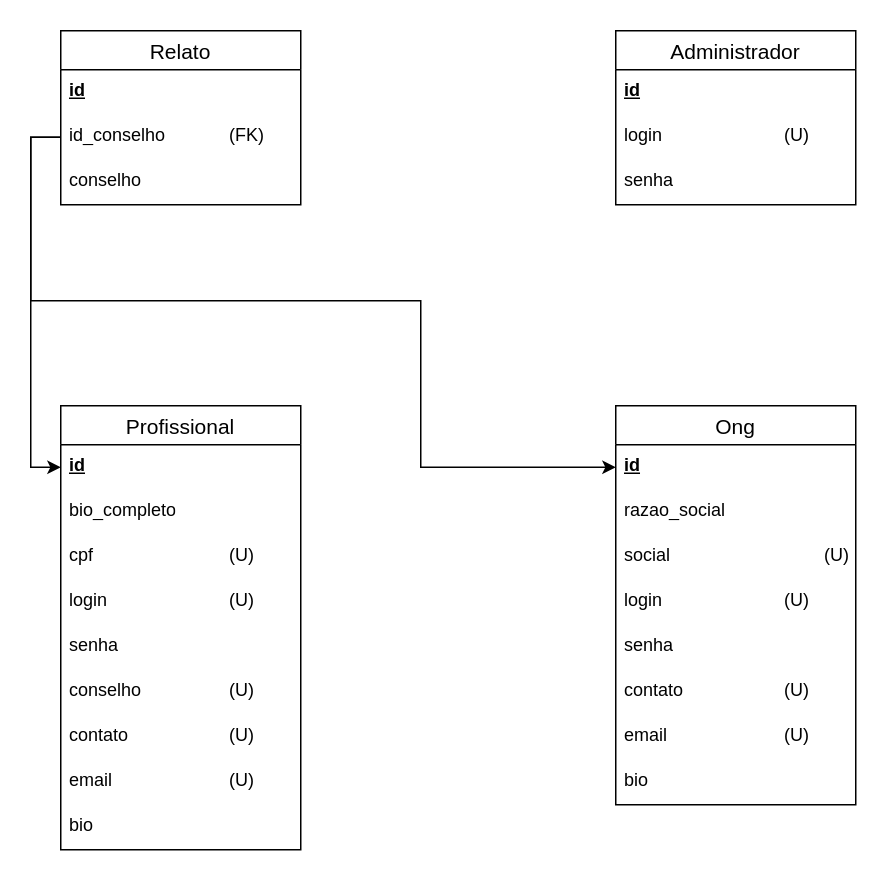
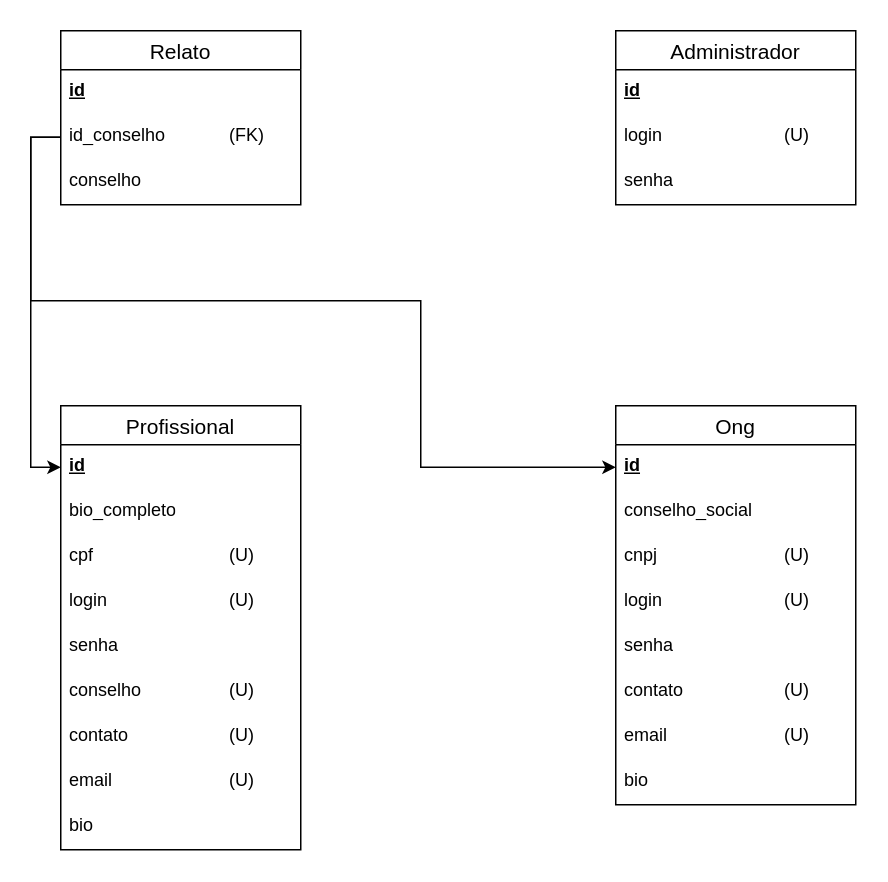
(681, 511) -> (693, 511)
(686, 556) -> (680, 556)
